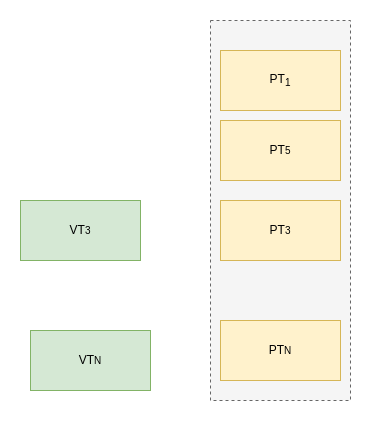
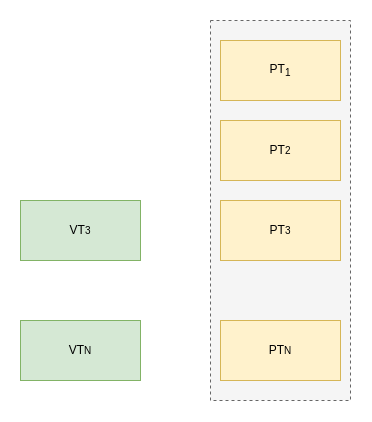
(281, 81) -> (281, 71)
(281, 151) -> (281, 151)
(91, 361) -> (81, 351)
